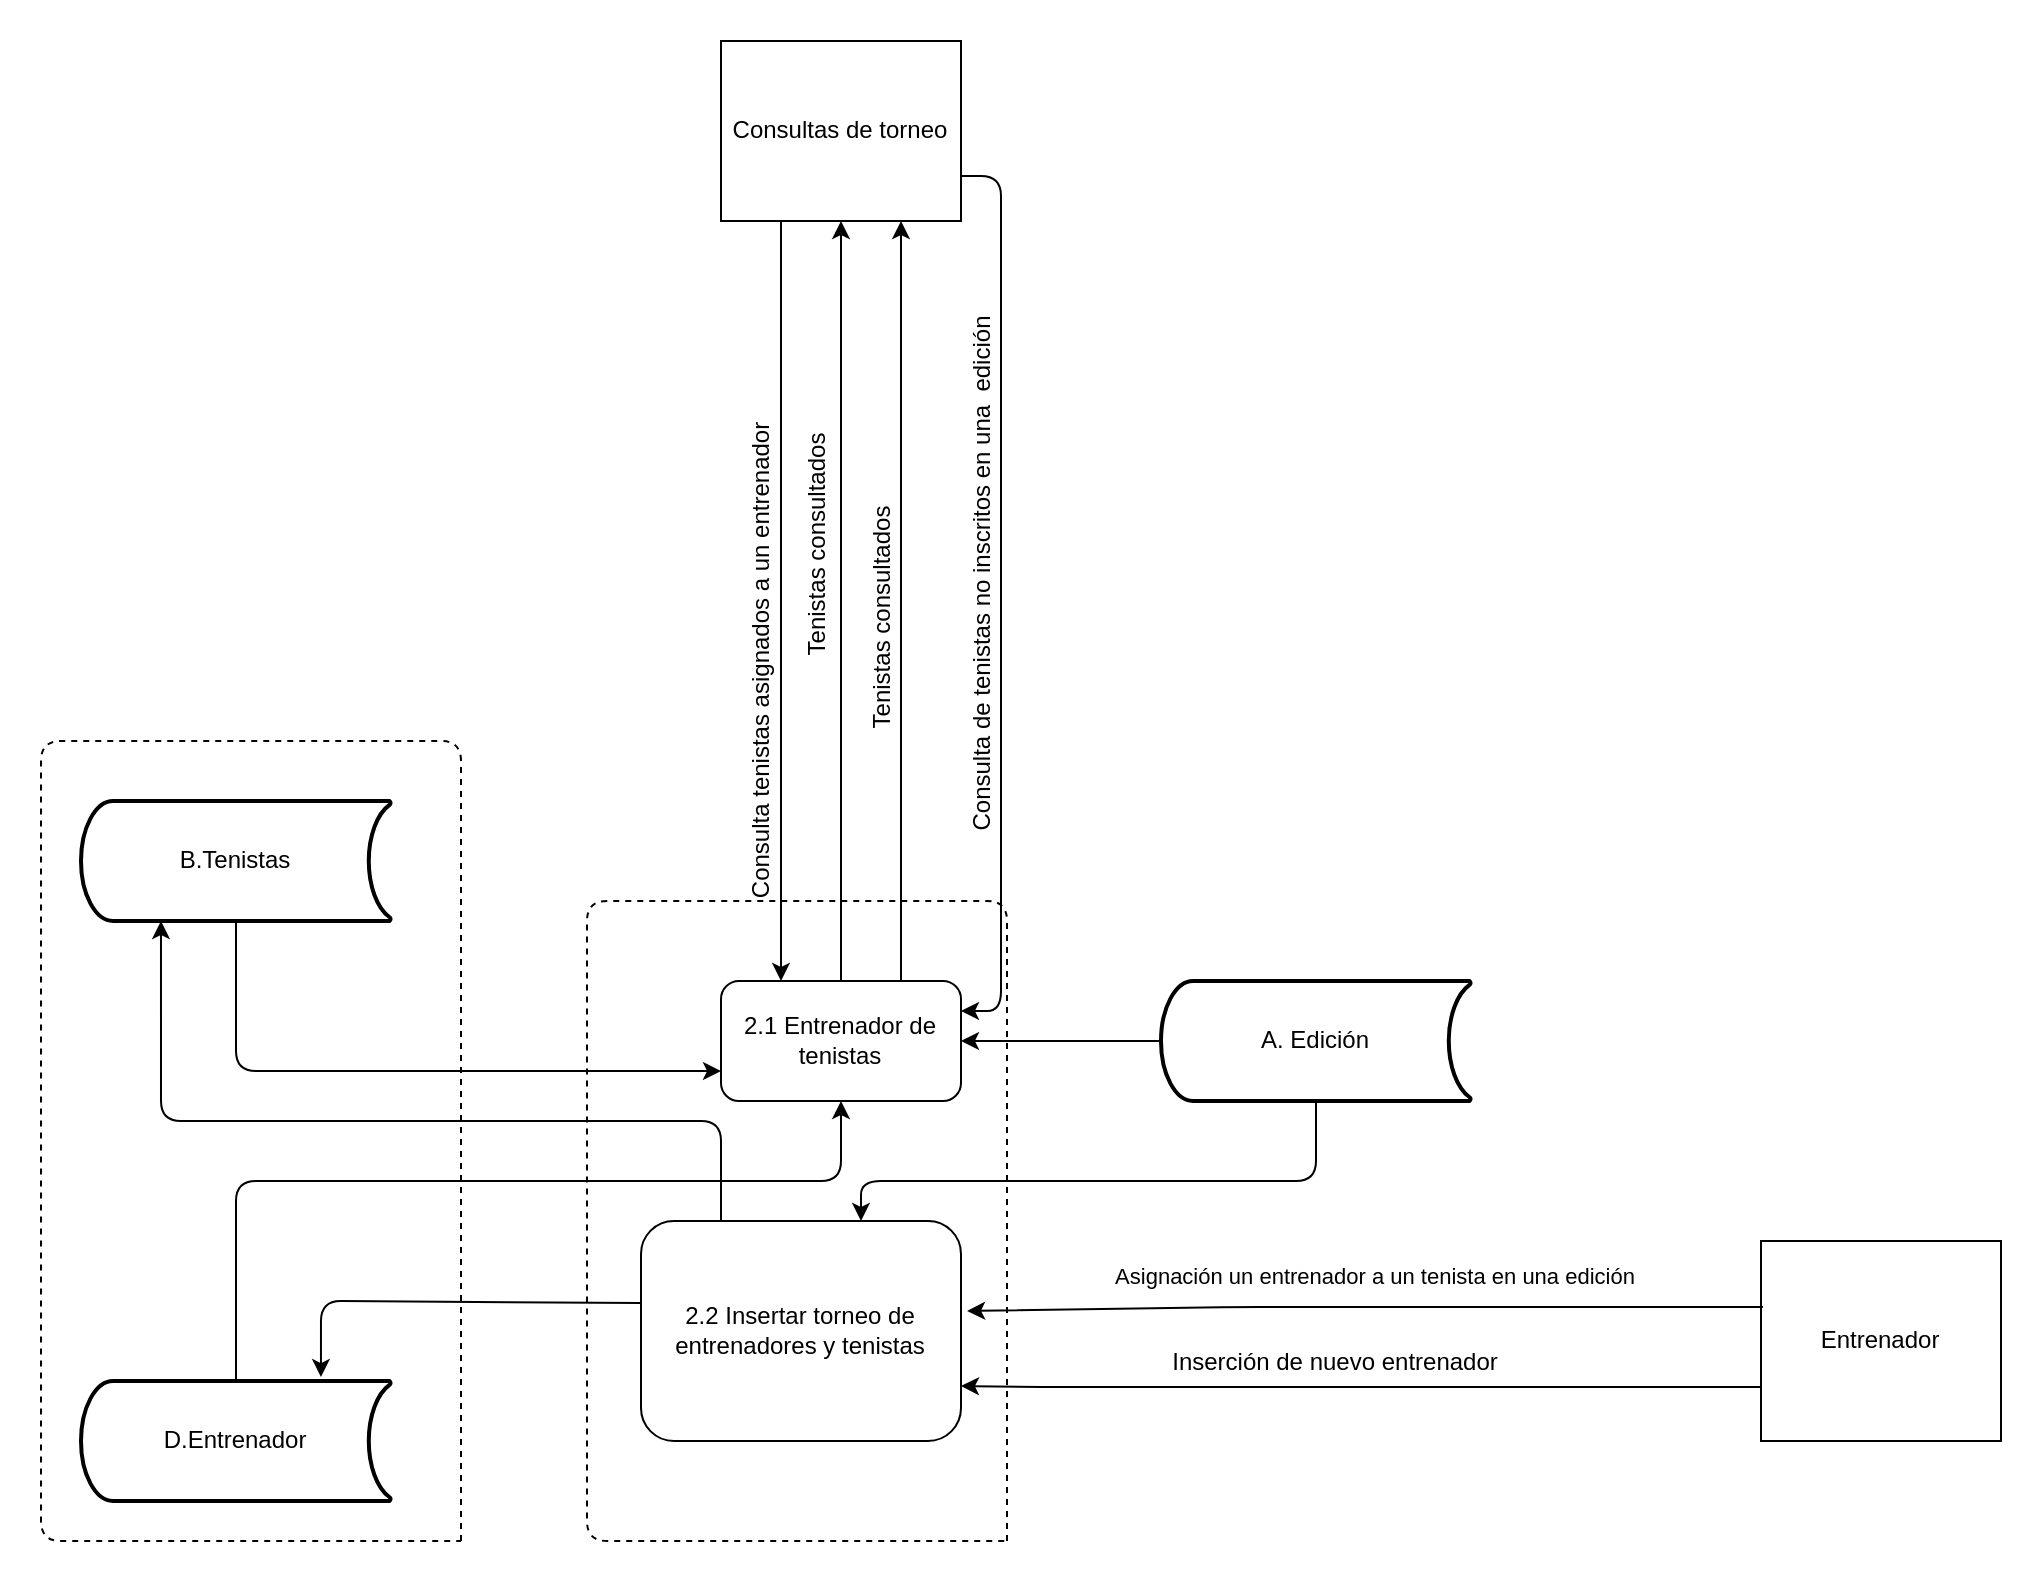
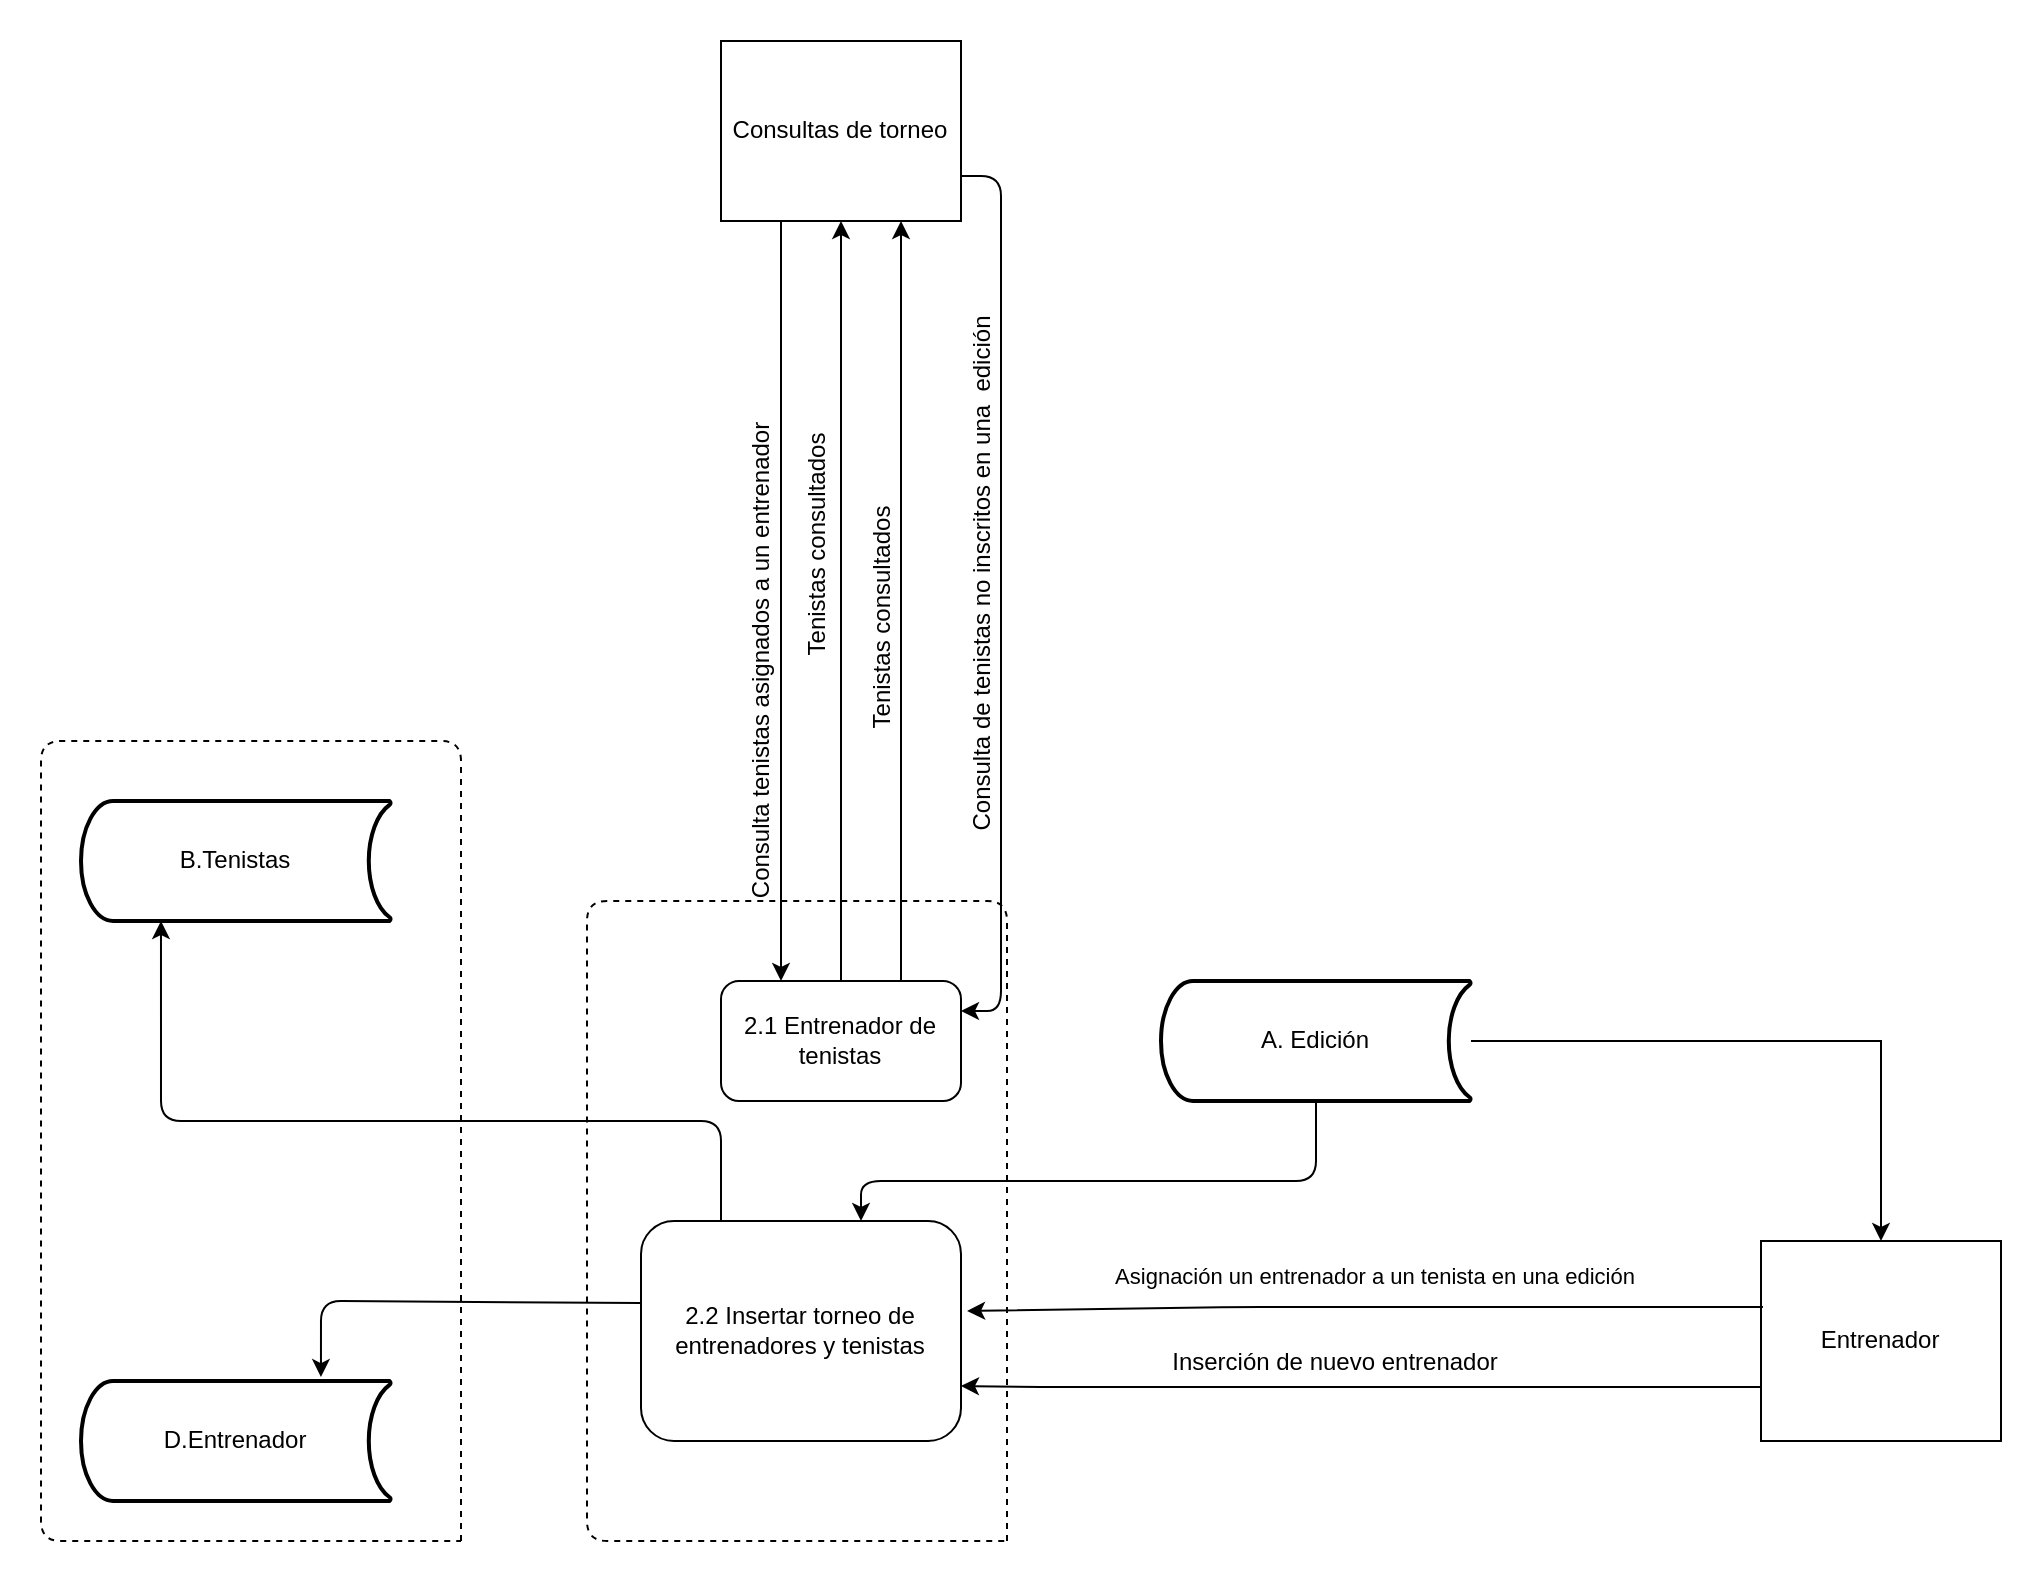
(1067, 1041) -> (1769, 1041)
(404, 1071) -> none
(472, 1181) -> none
